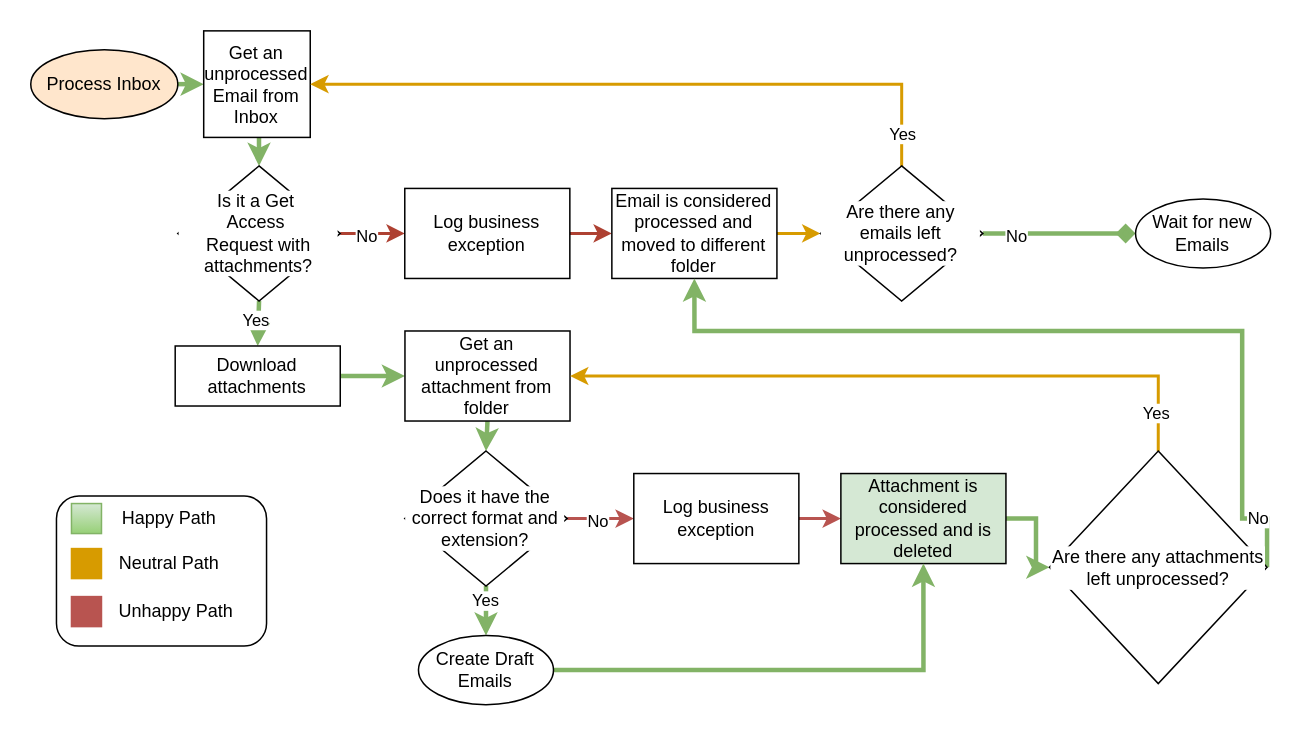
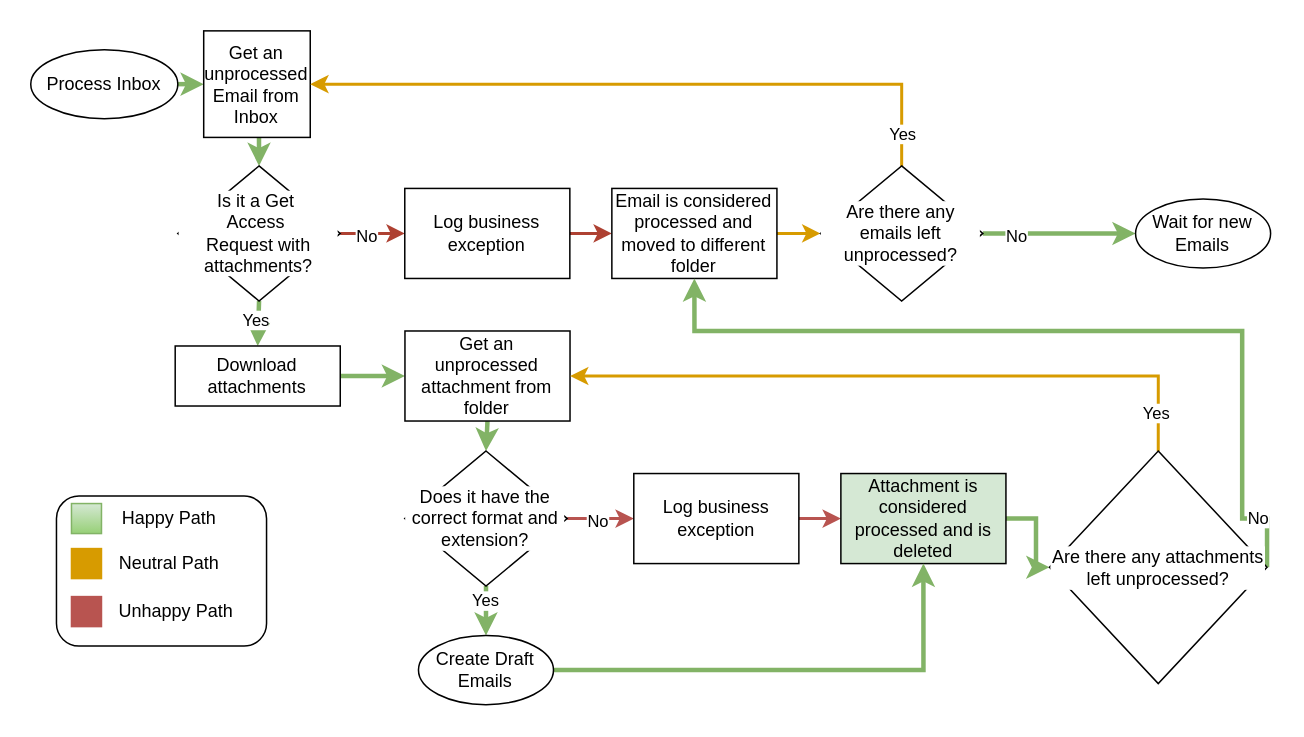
(104, 84) -> (104, 84)
(1116, 233) -> (1117, 233)
